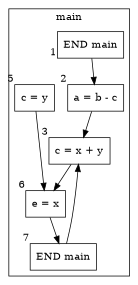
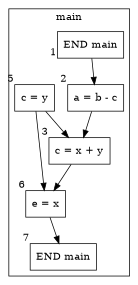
(74, 208) -> (55, 122)
